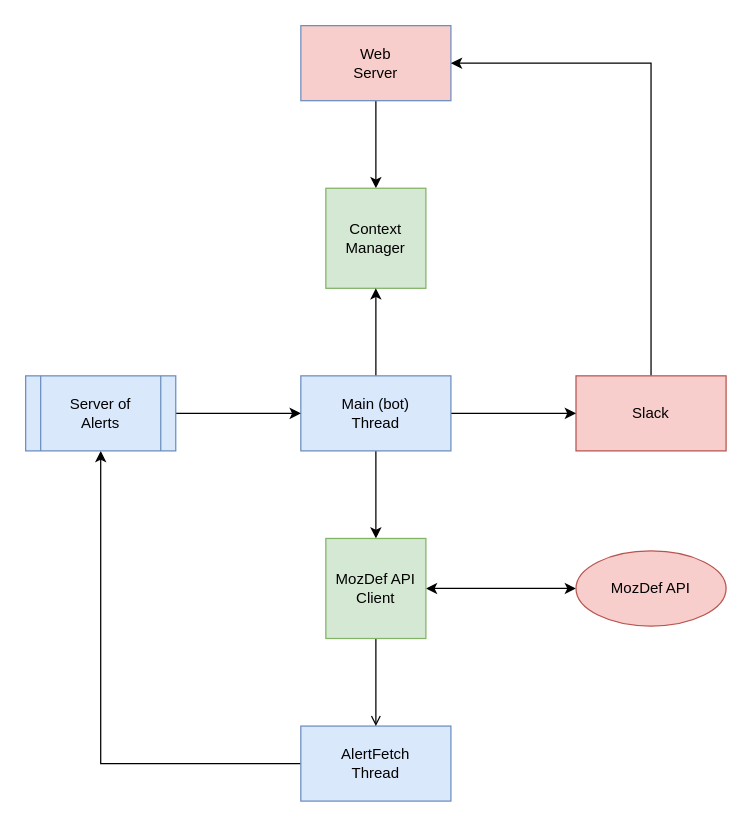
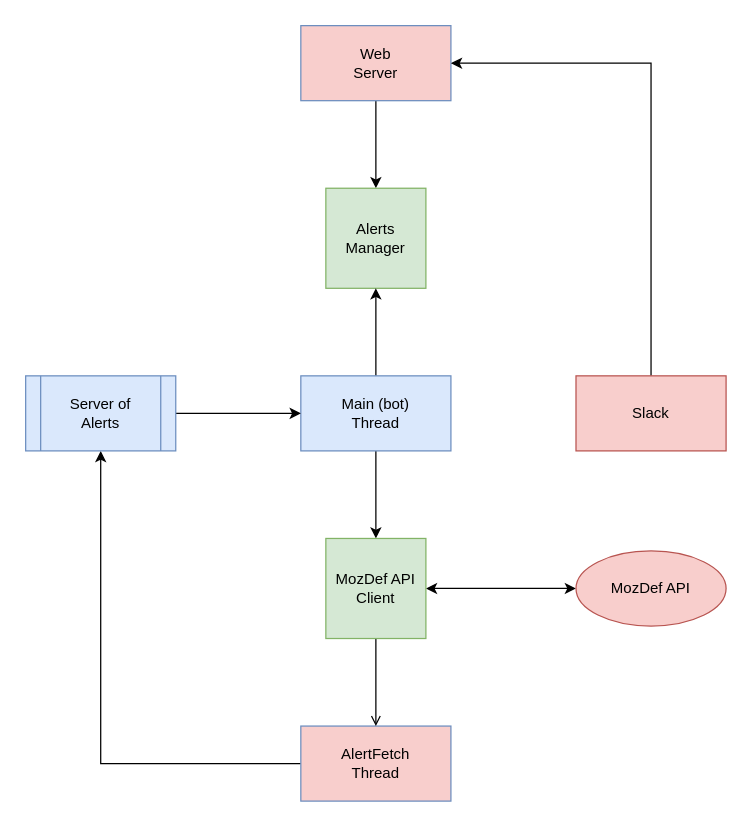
(376, 238) -> (376, 238)
(509, 413) -> none
(376, 763) -> (376, 763)
